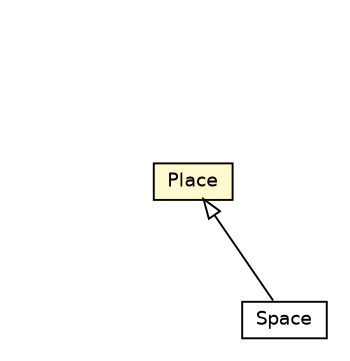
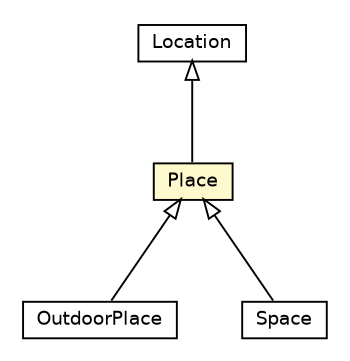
none -> (192, 42)
none -> (100, 319)
